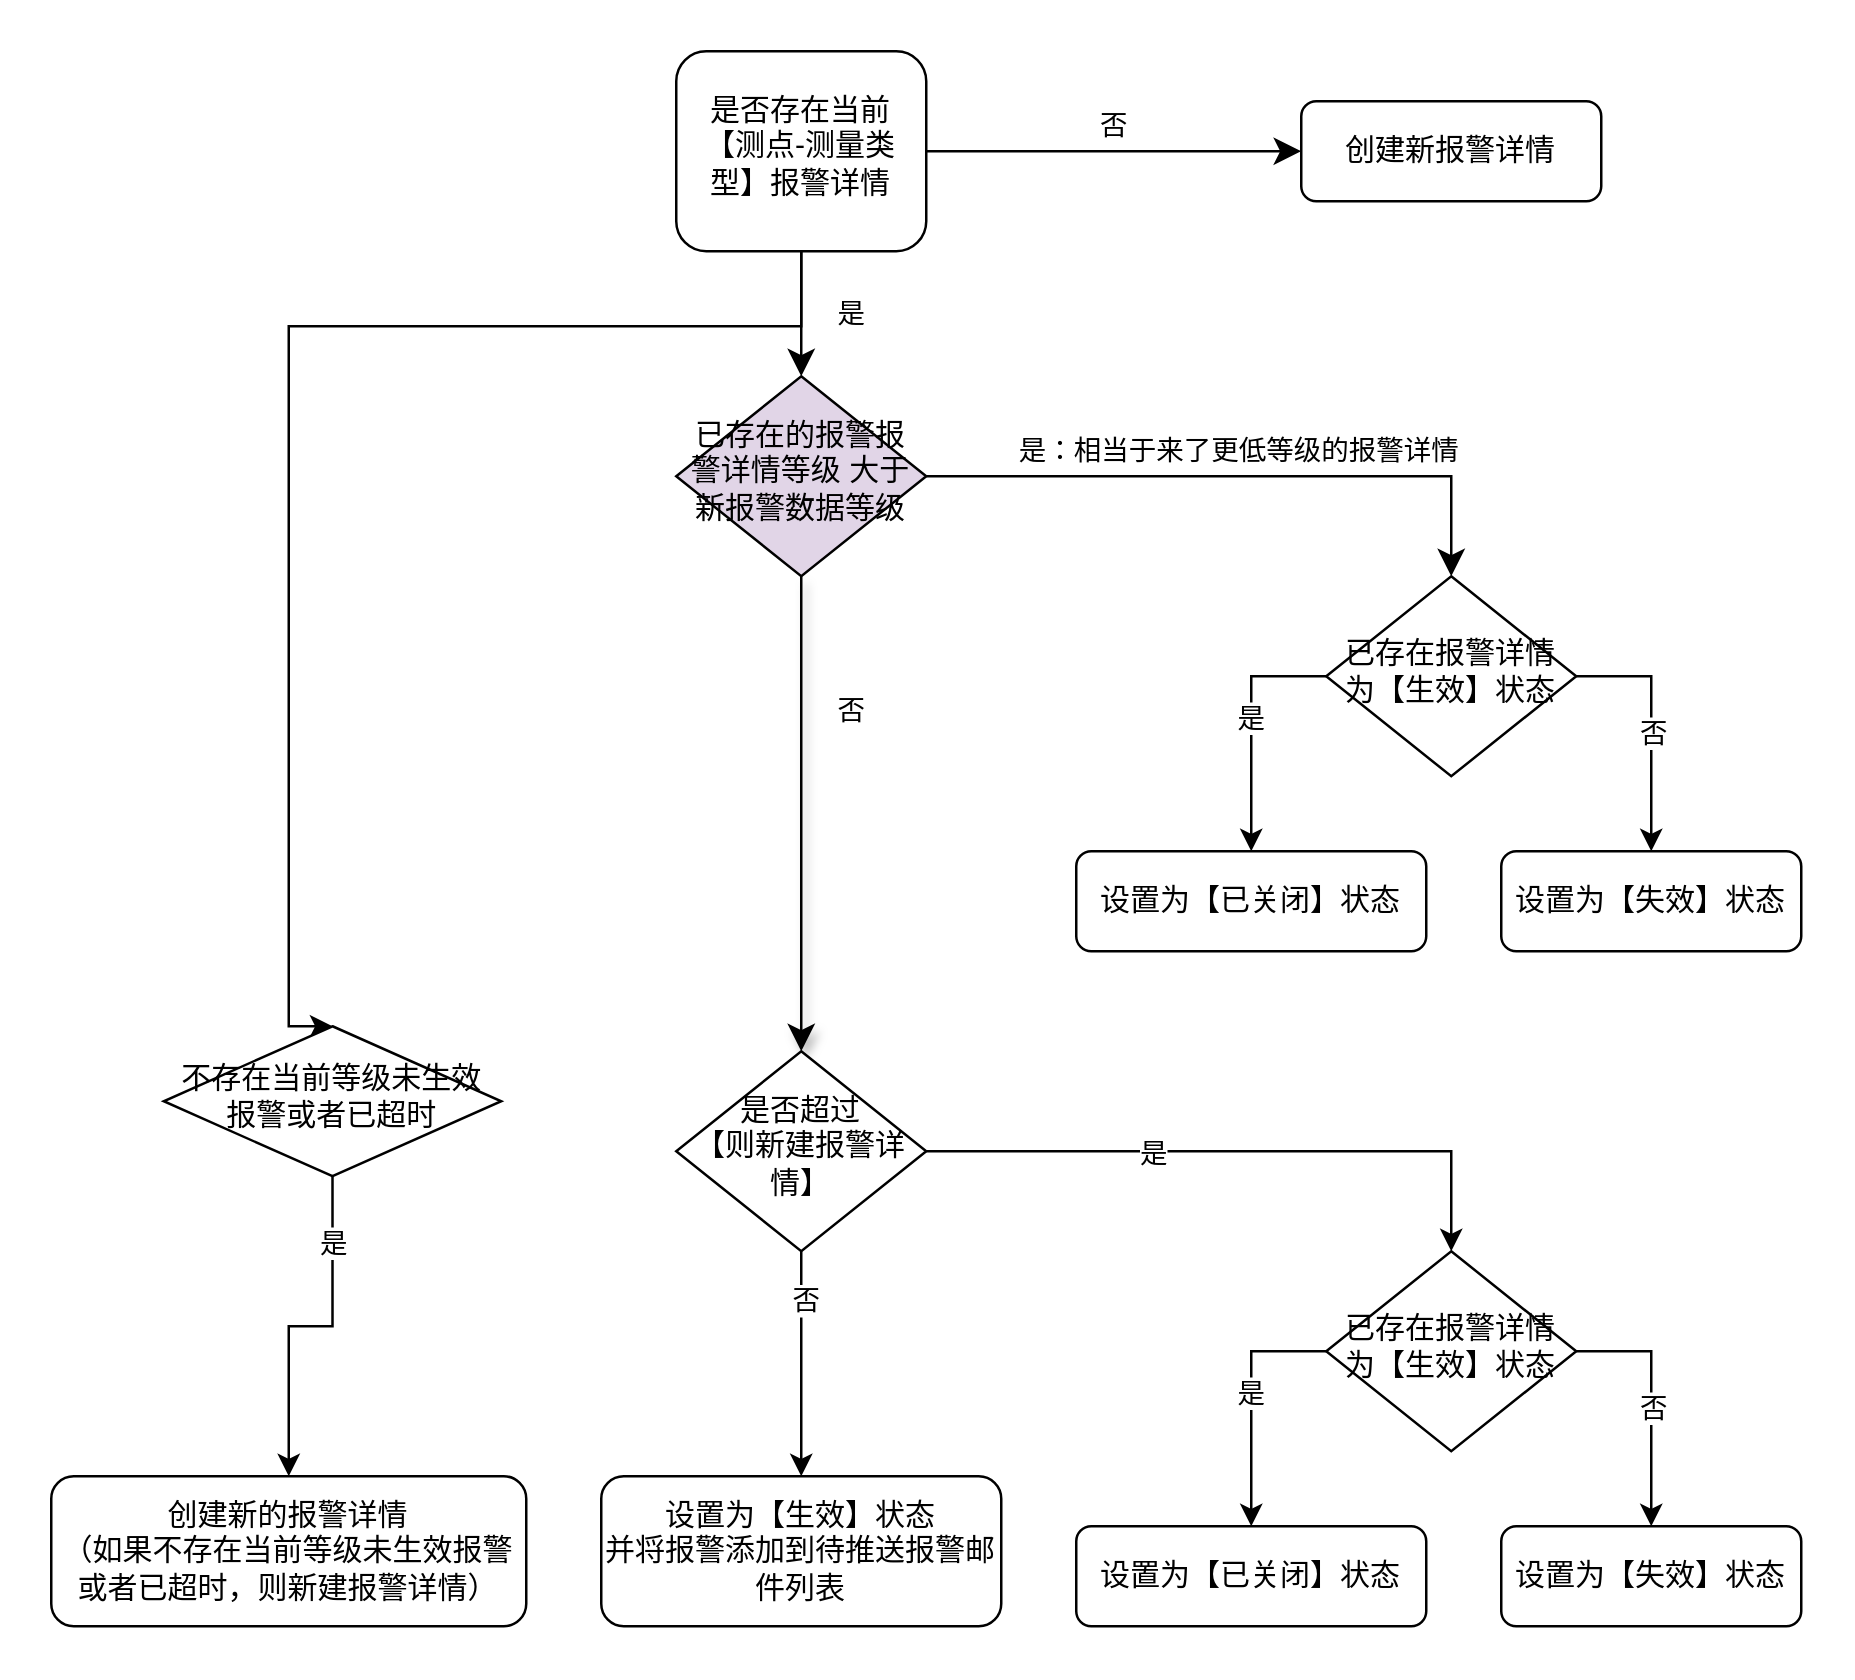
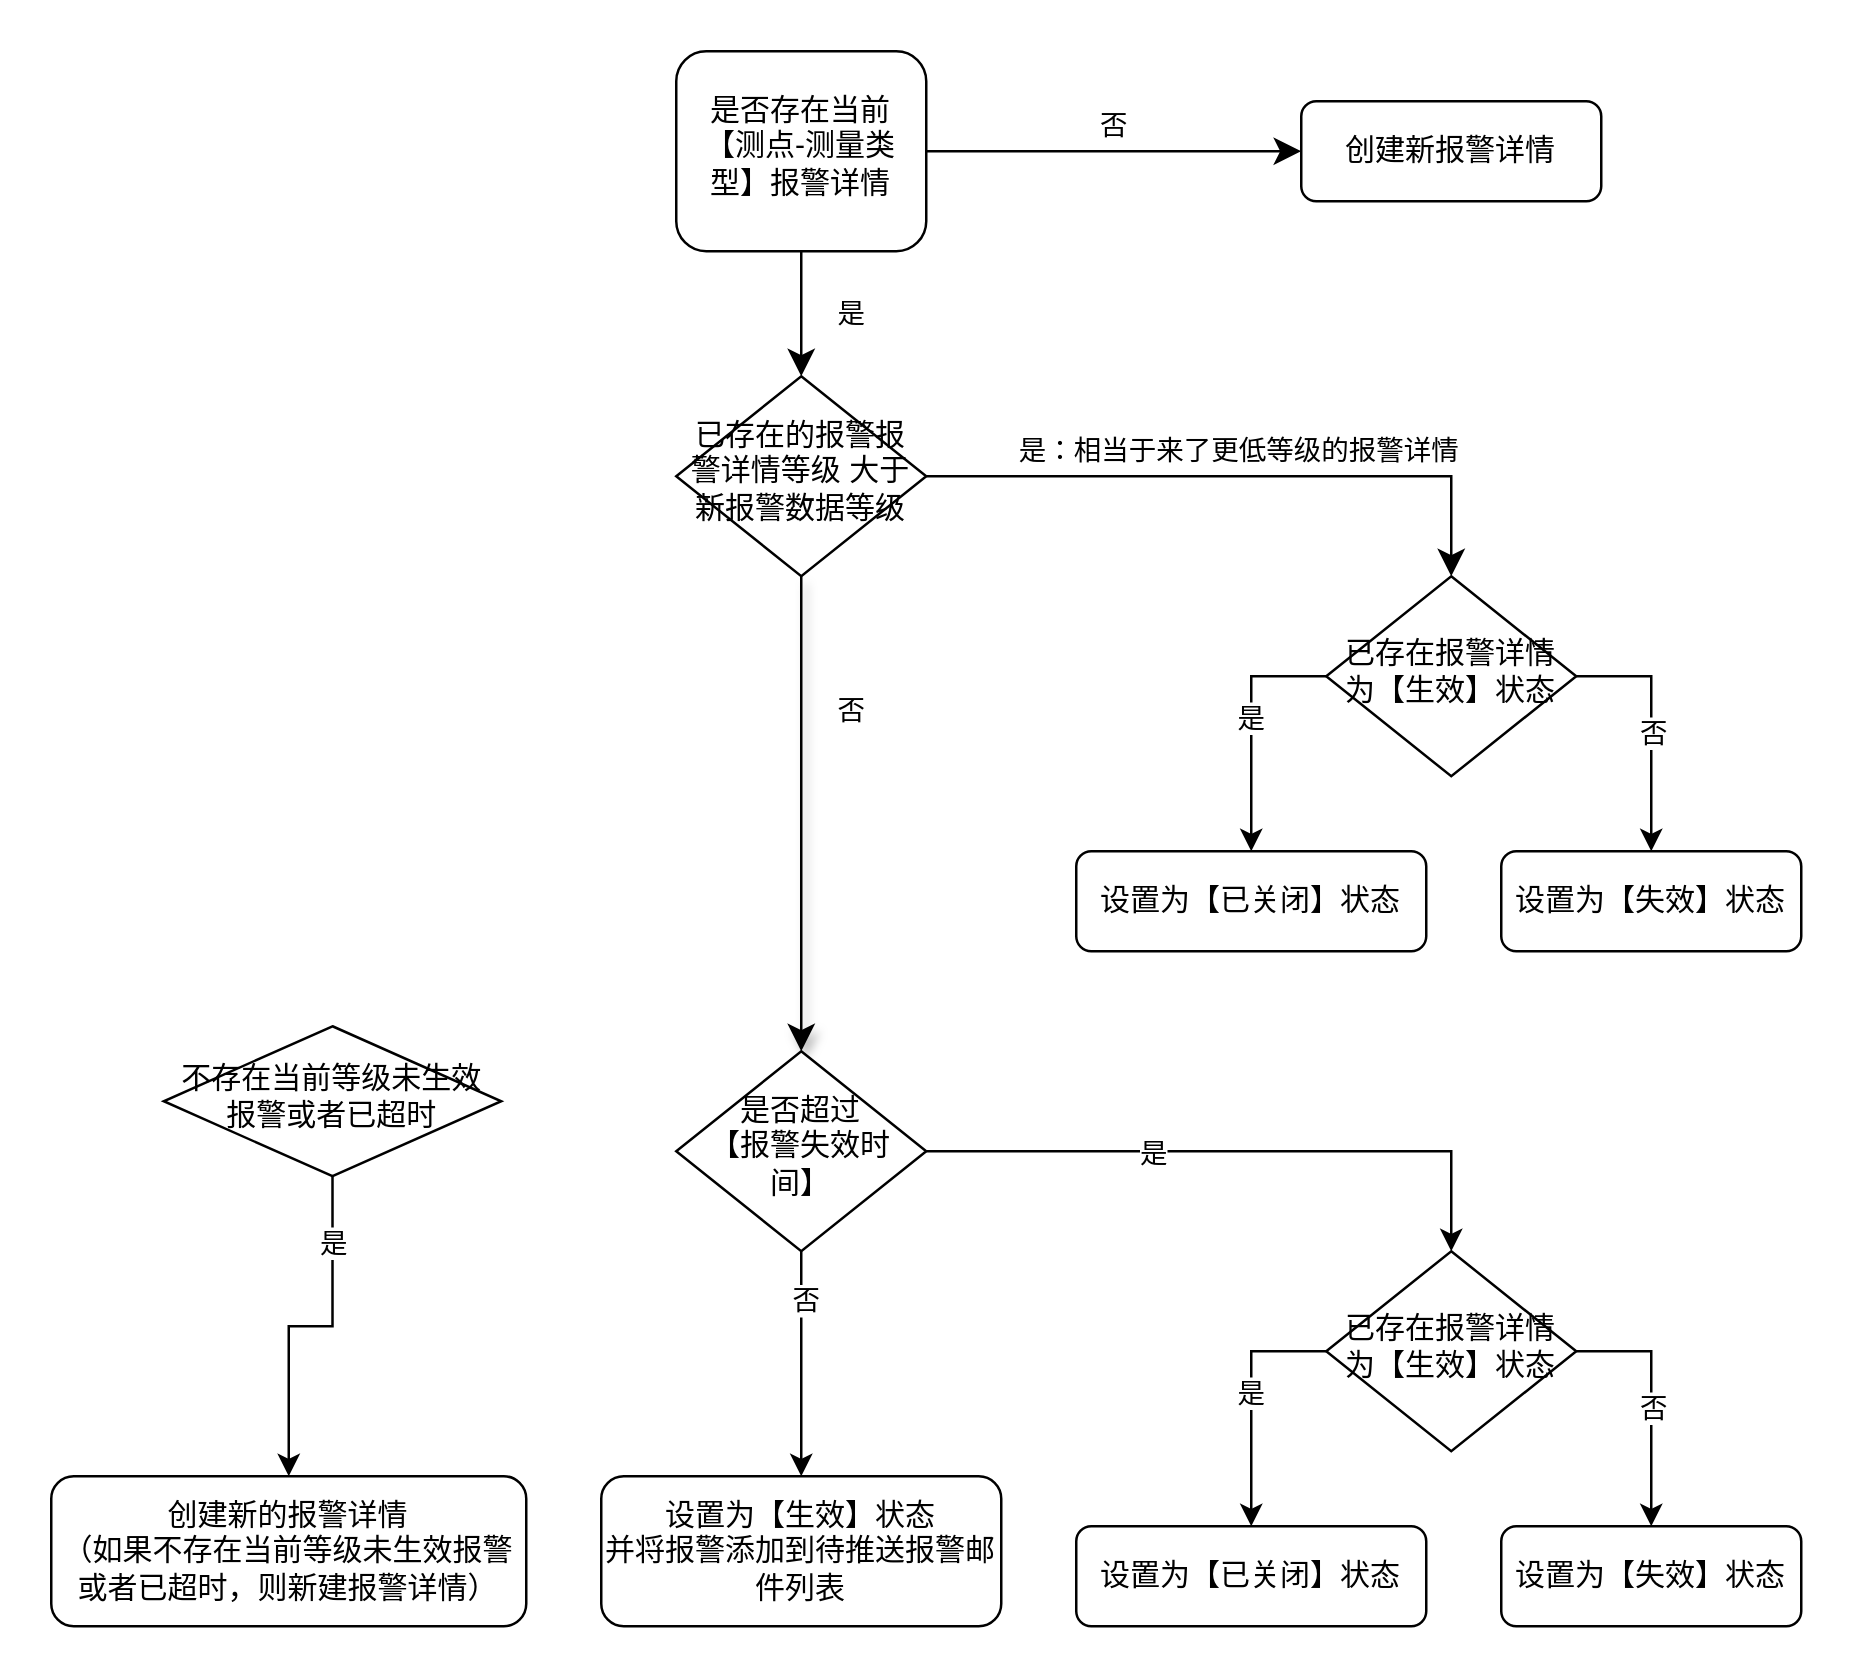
(289, 435) -> none
(801, 476) -> (801, 476)
(801, 1146) -> (801, 1146)
